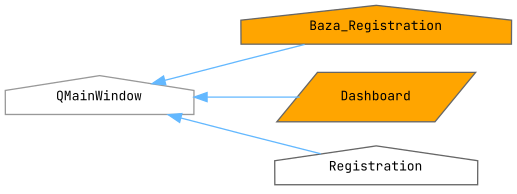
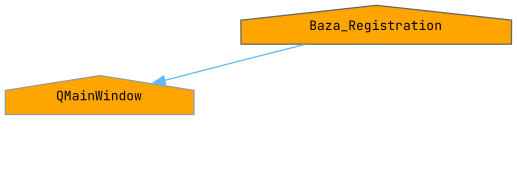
(100, 97) -> (100, 97)
(376, 97) -> none
(376, 167) -> none
